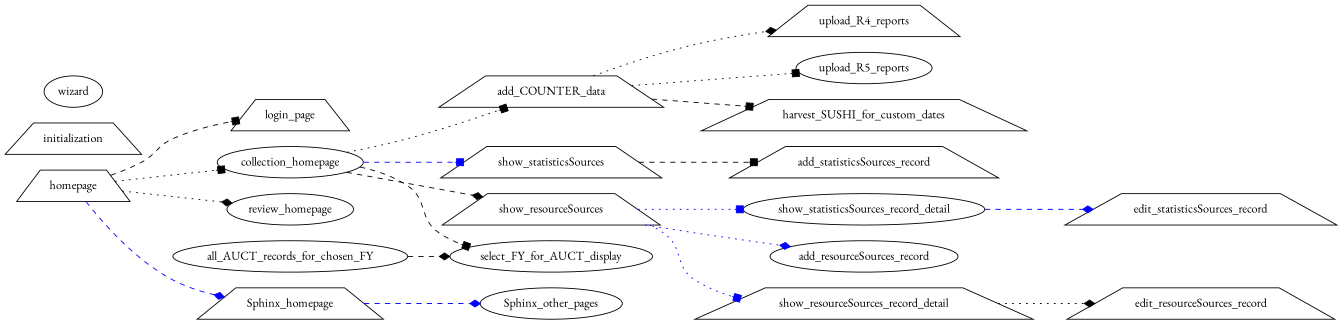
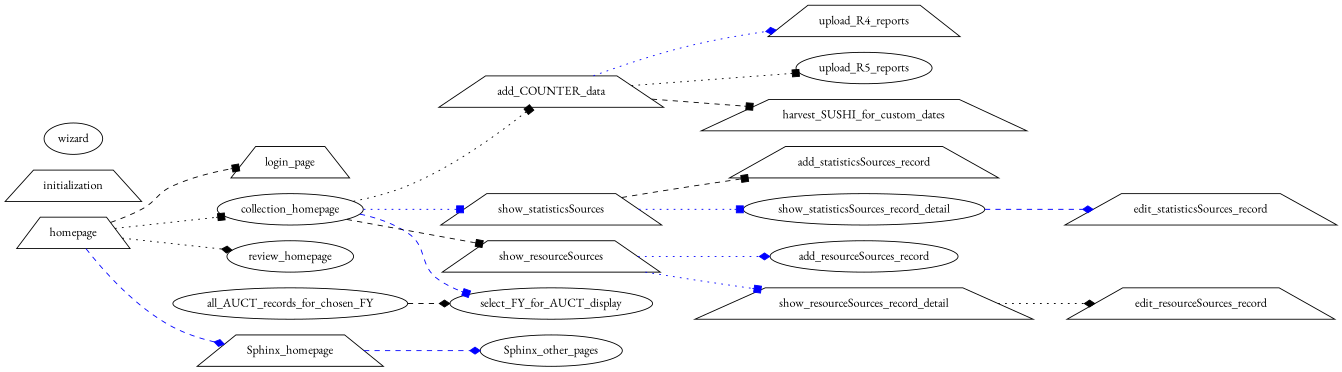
(678, 49) -> (678, 49)
(409, 162) -> (409, 209)
(416, 185) -> (417, 232)
(418, 197) -> (418, 244)
(686, 209) -> (687, 209)
